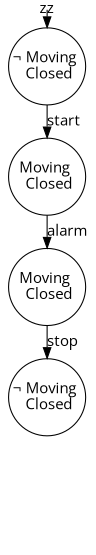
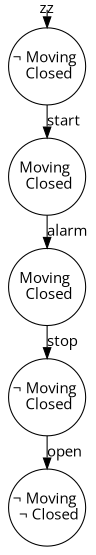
none -> (47, 508)
